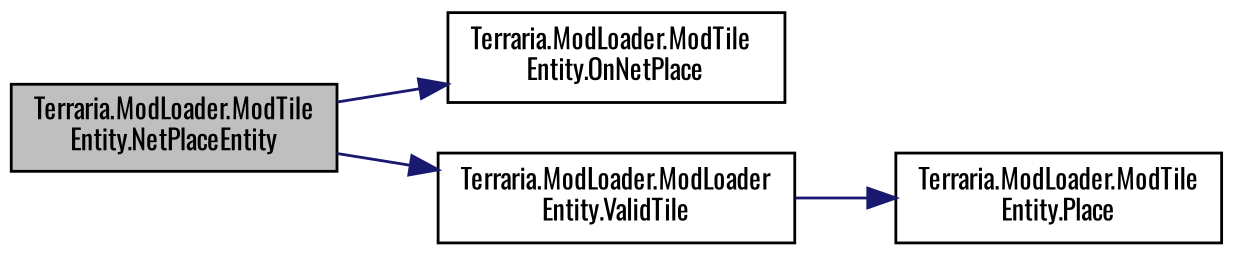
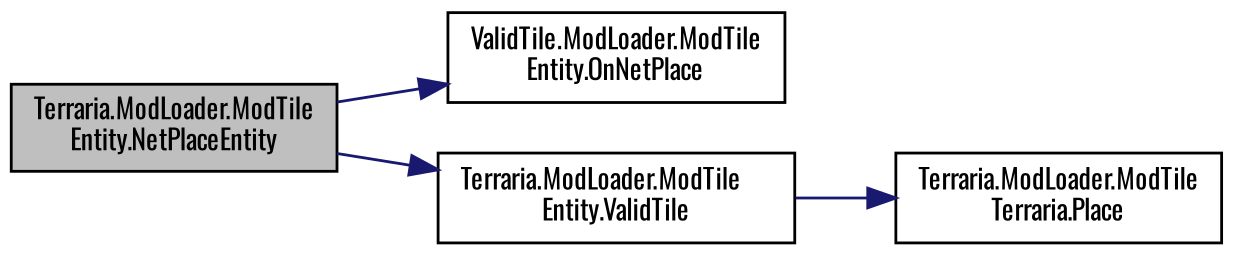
(616, 58) -> (616, 58)
(616, 198) -> (616, 198)
(1059, 198) -> (1059, 198)
